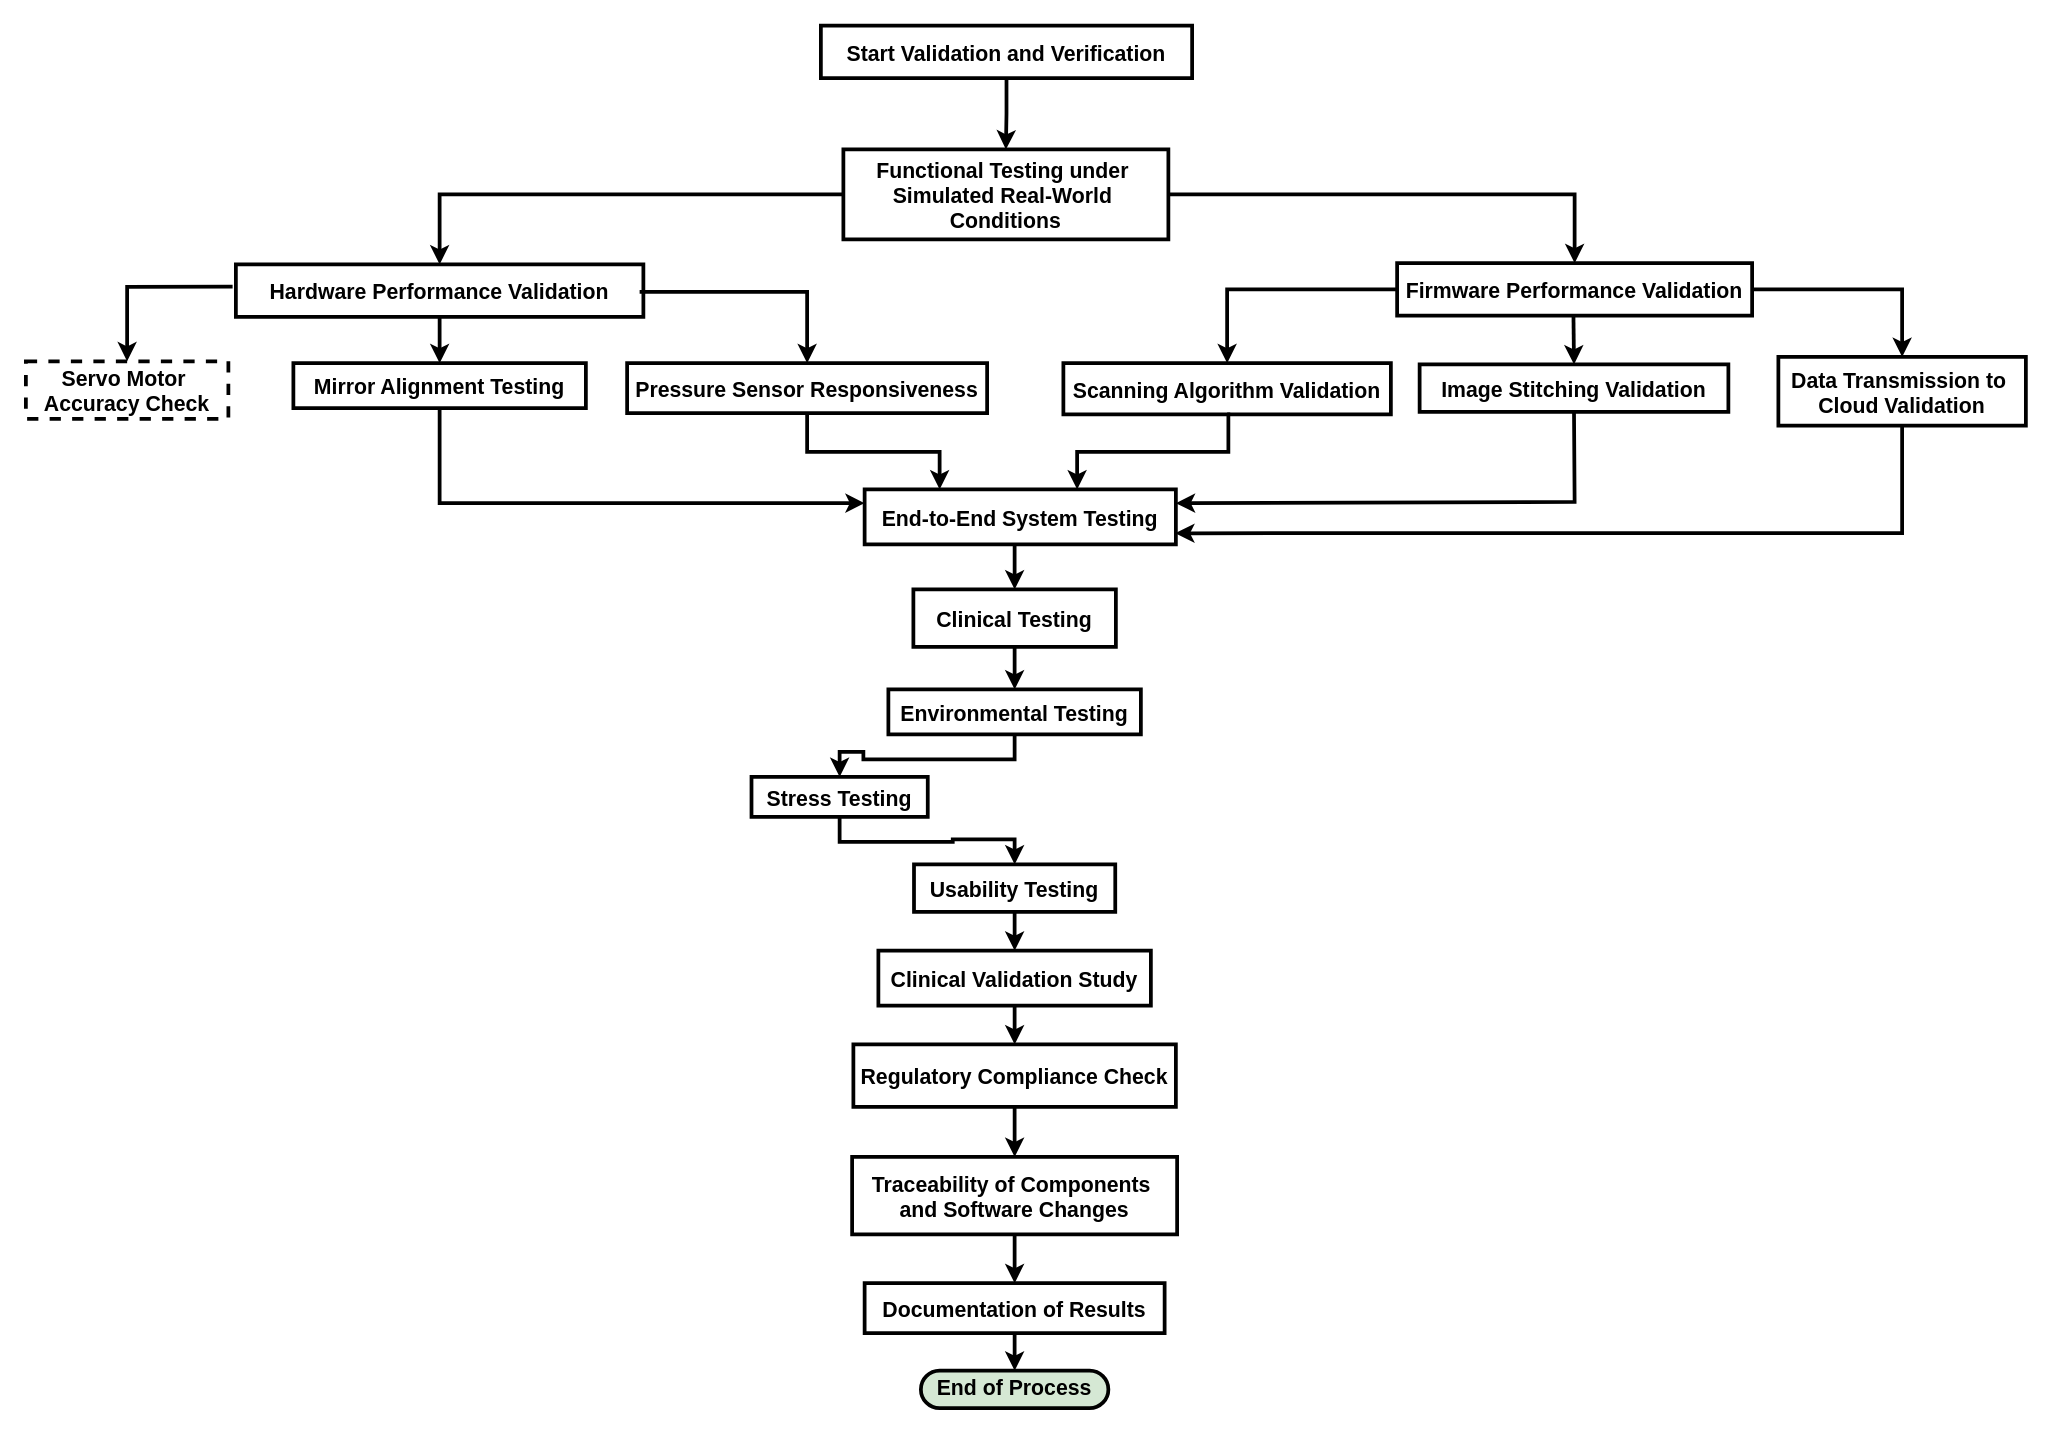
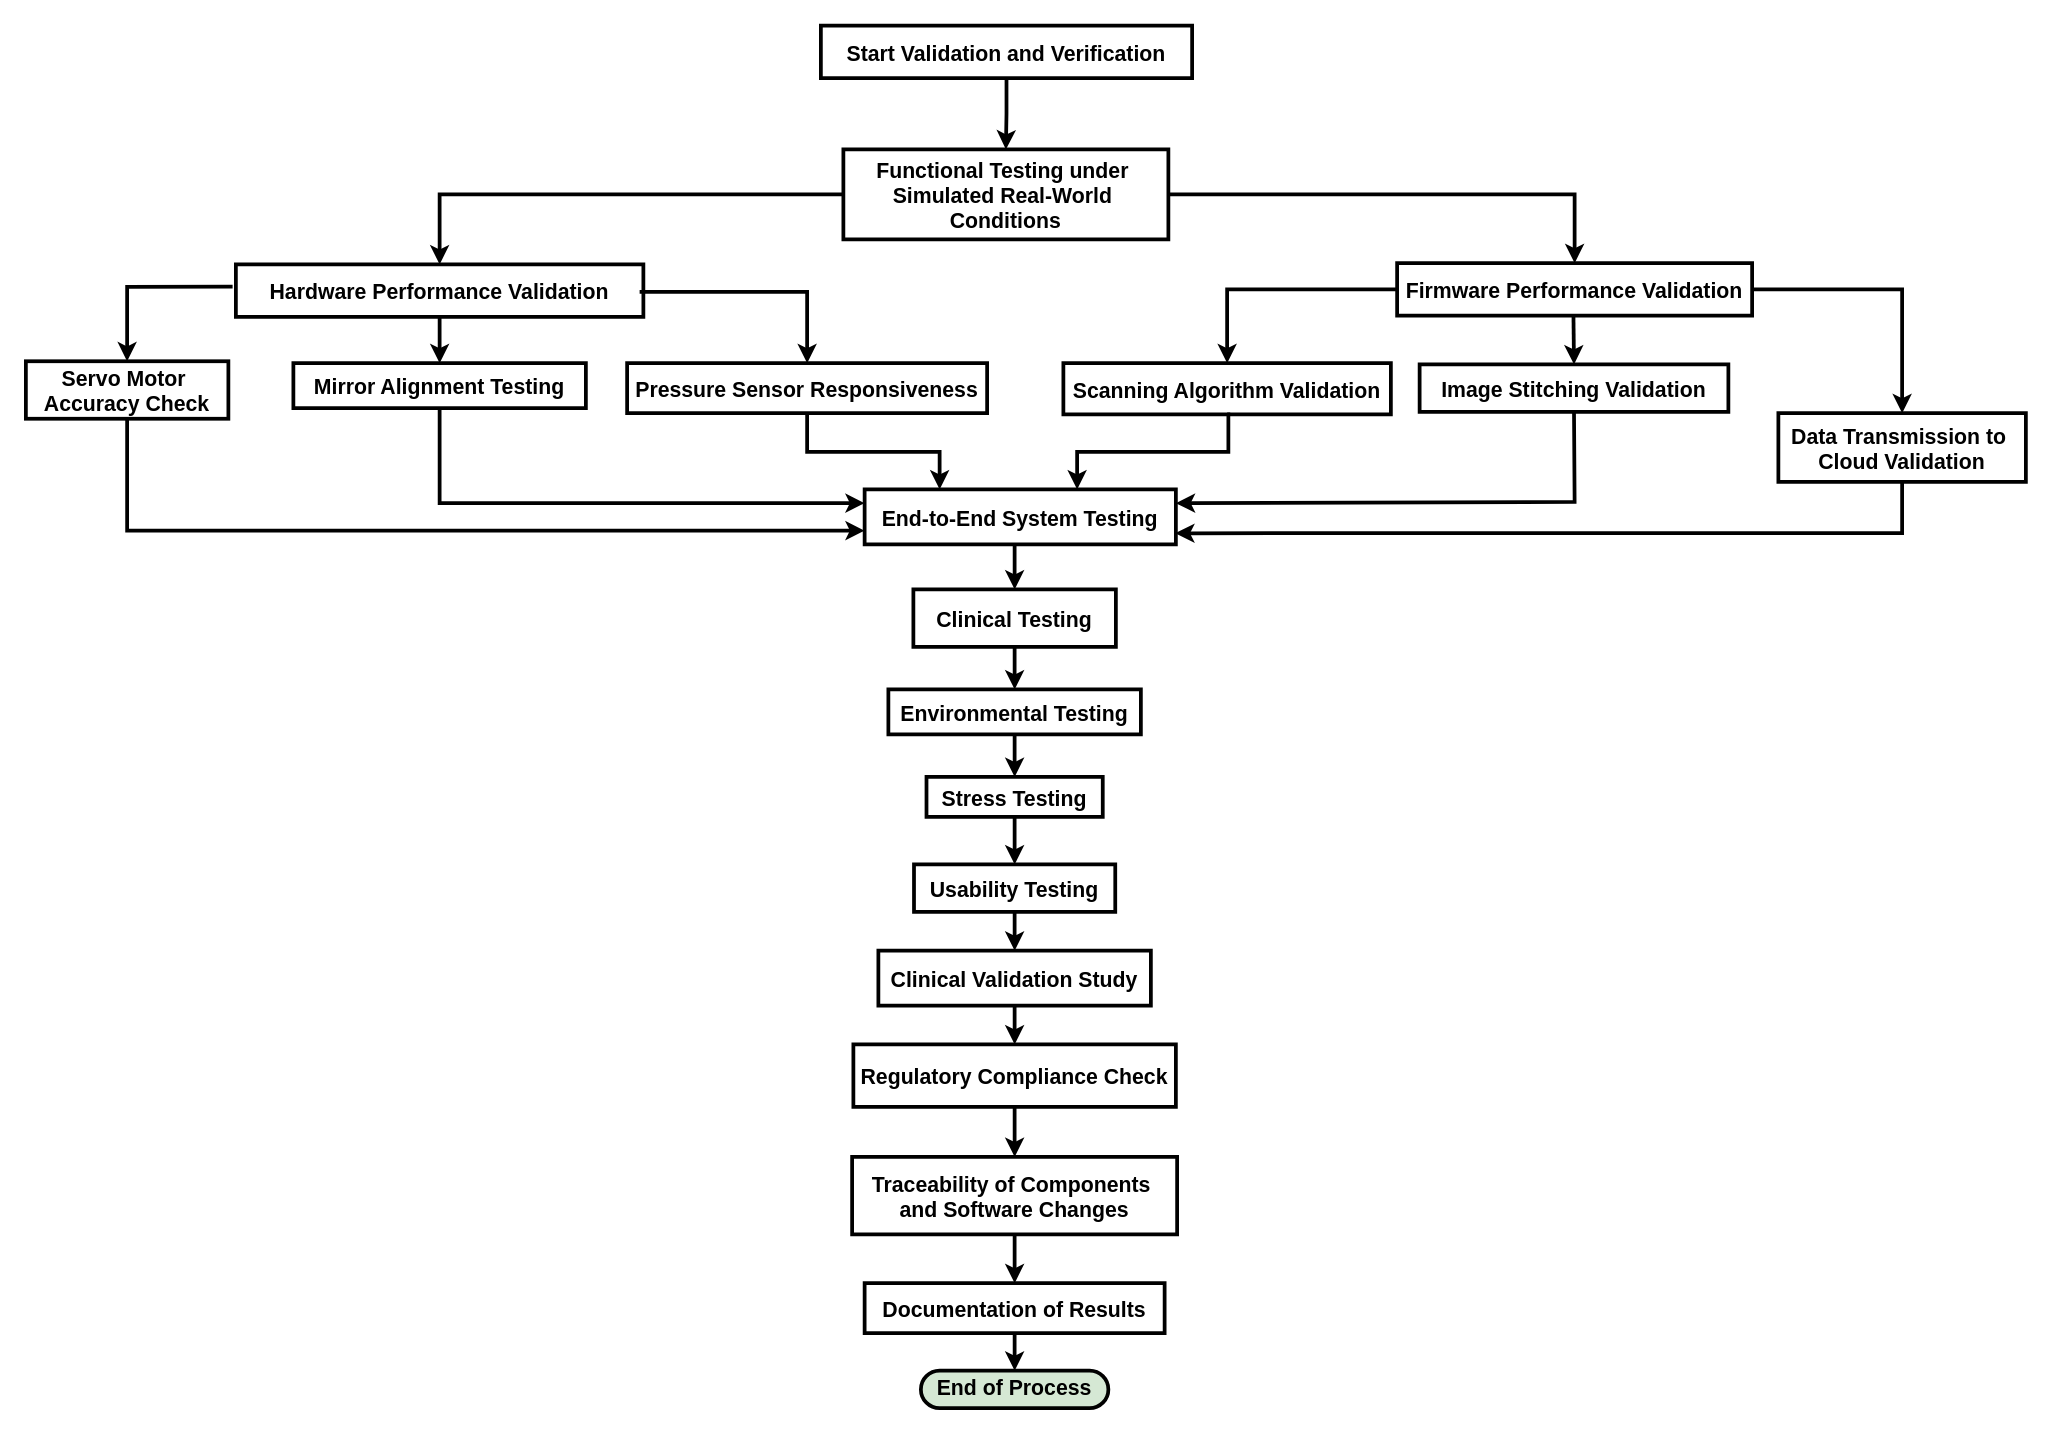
(127, 390) -> (127, 390)
(1902, 391) -> (1902, 448)
none -> (433, 531)
(839, 797) -> (1014, 797)
